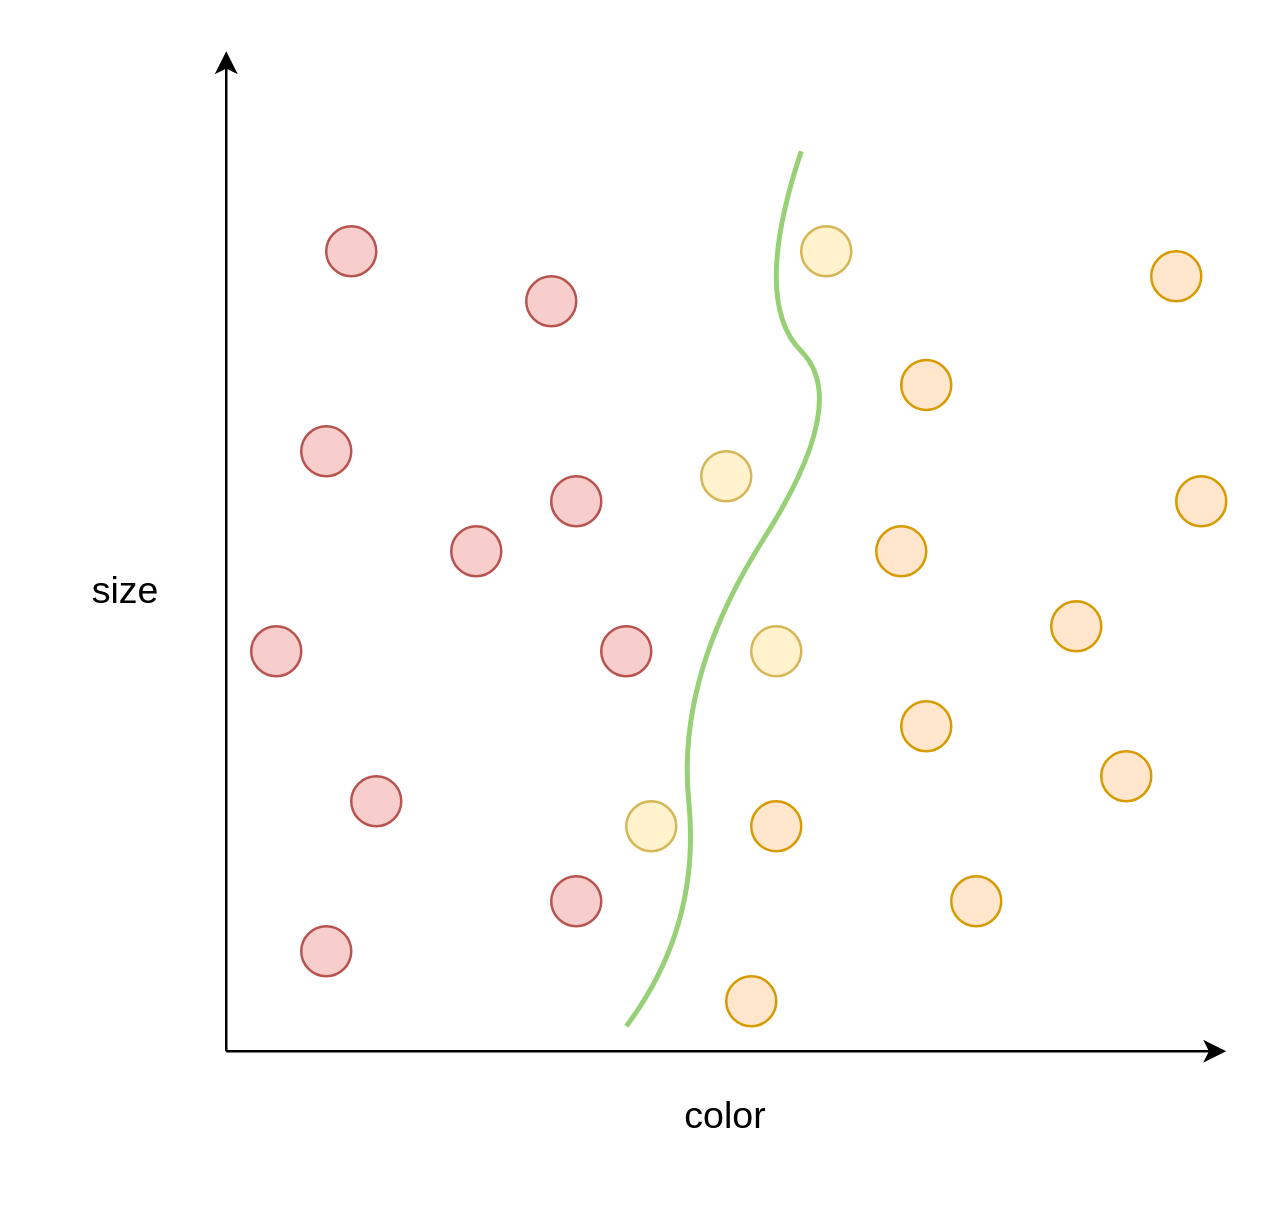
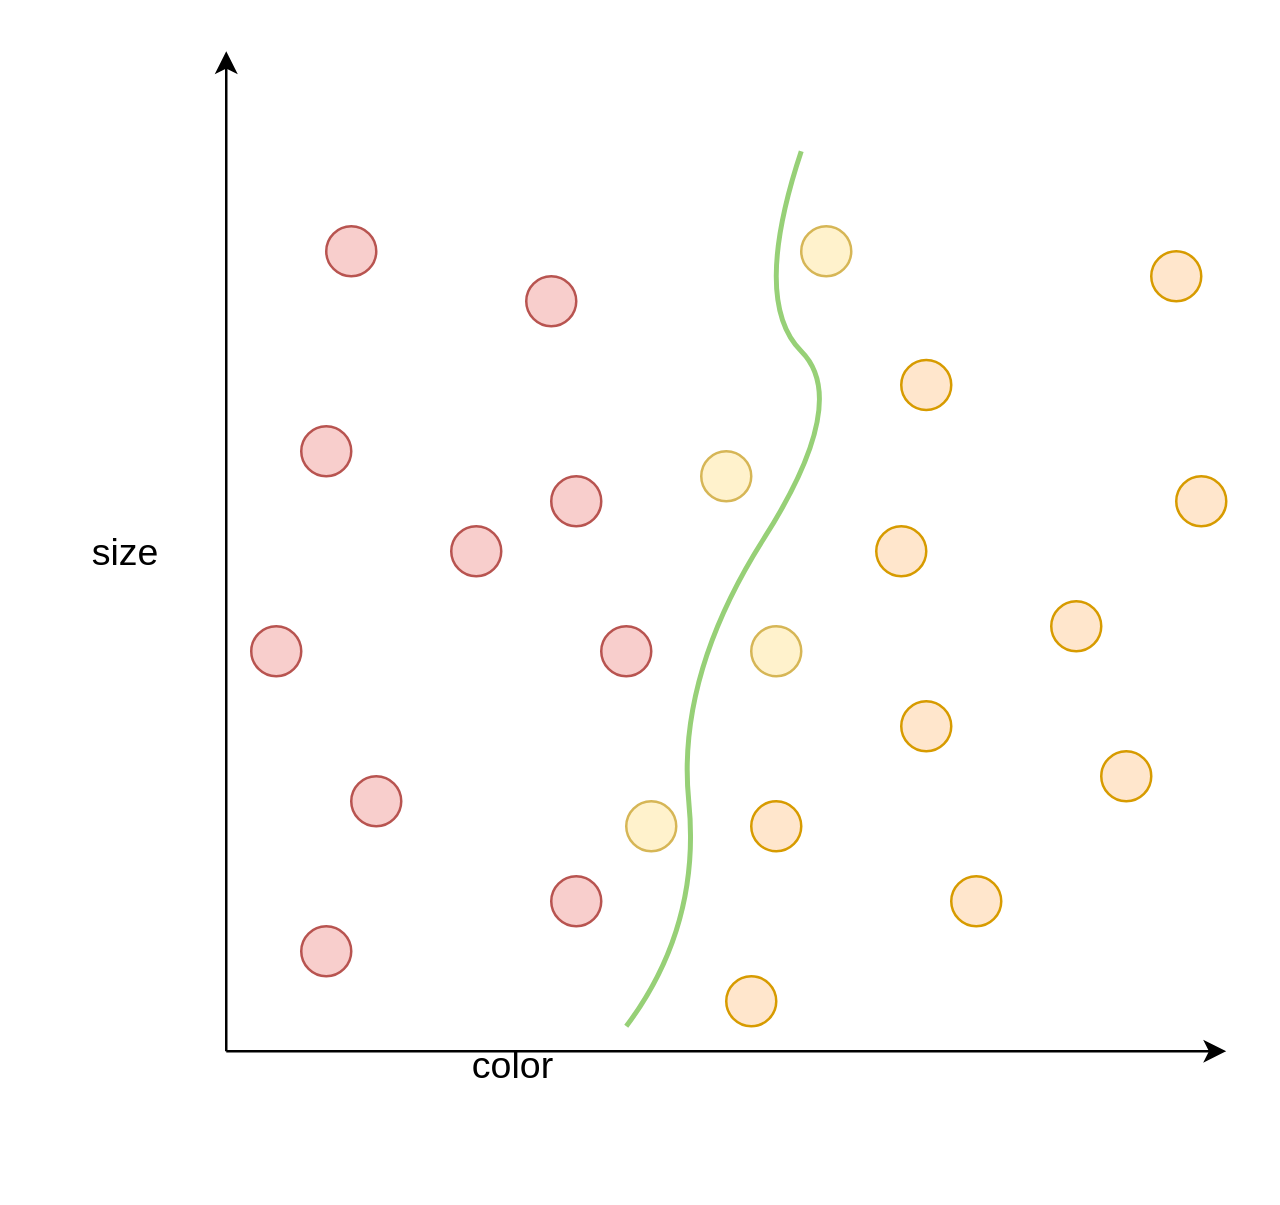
(126, 589) -> (126, 551)
(726, 1114) -> (514, 1064)
